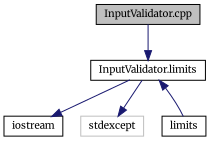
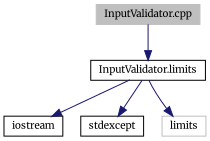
(148, 14) -> (148, 14)
(175, 102) -> (157, 95)
(112, 126) -> (112, 126)
(184, 126) -> (184, 126)
